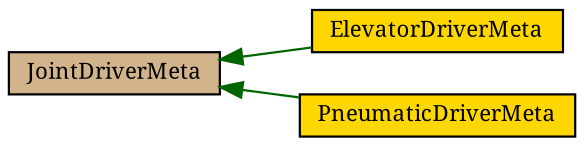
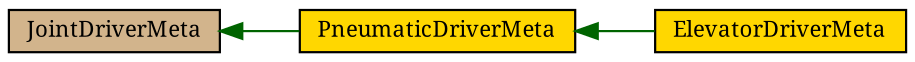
(277, 52) -> (626, 31)
